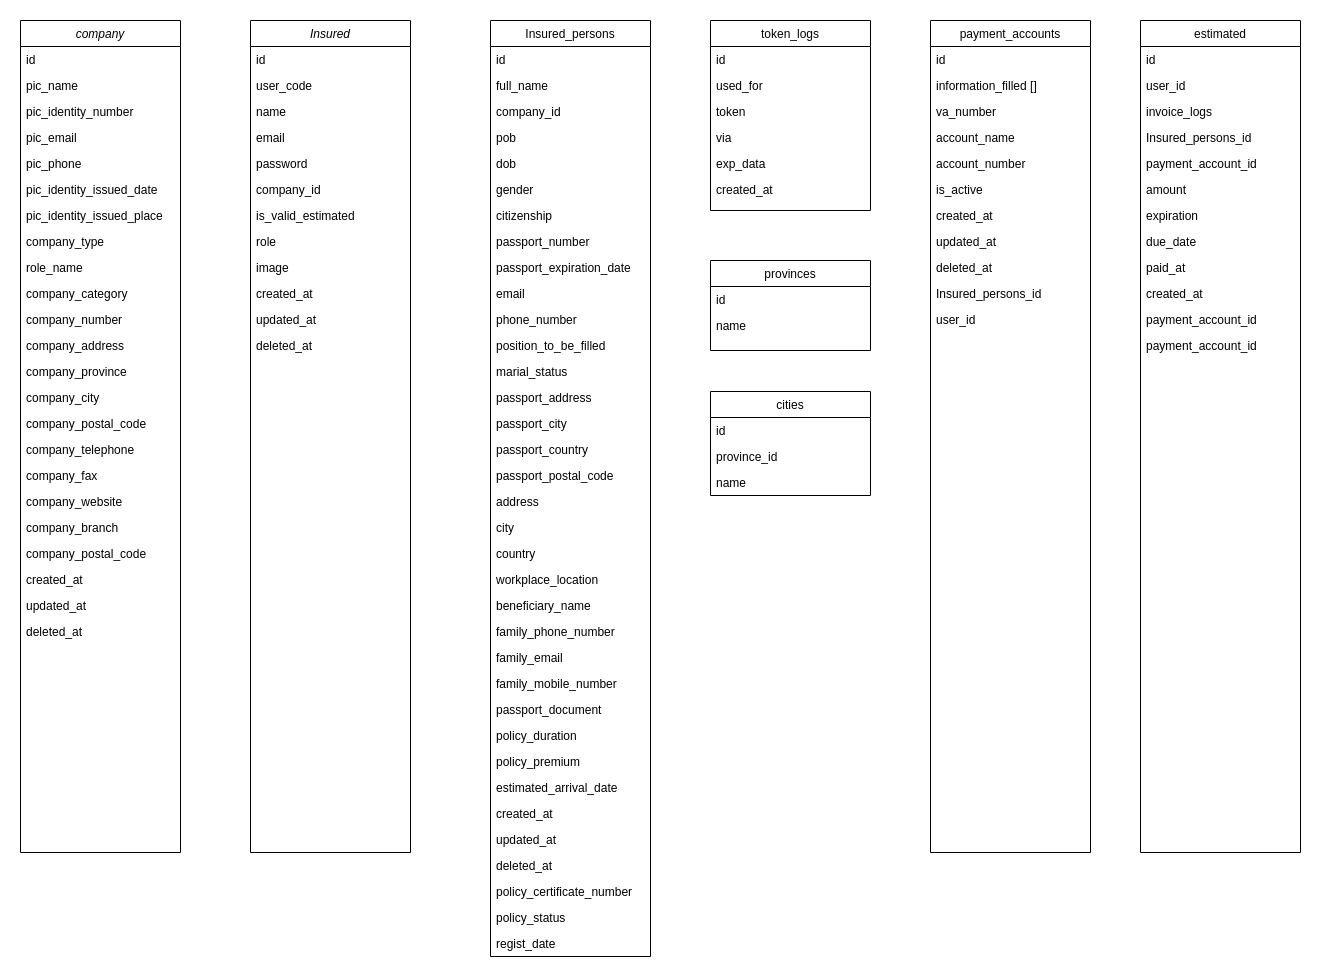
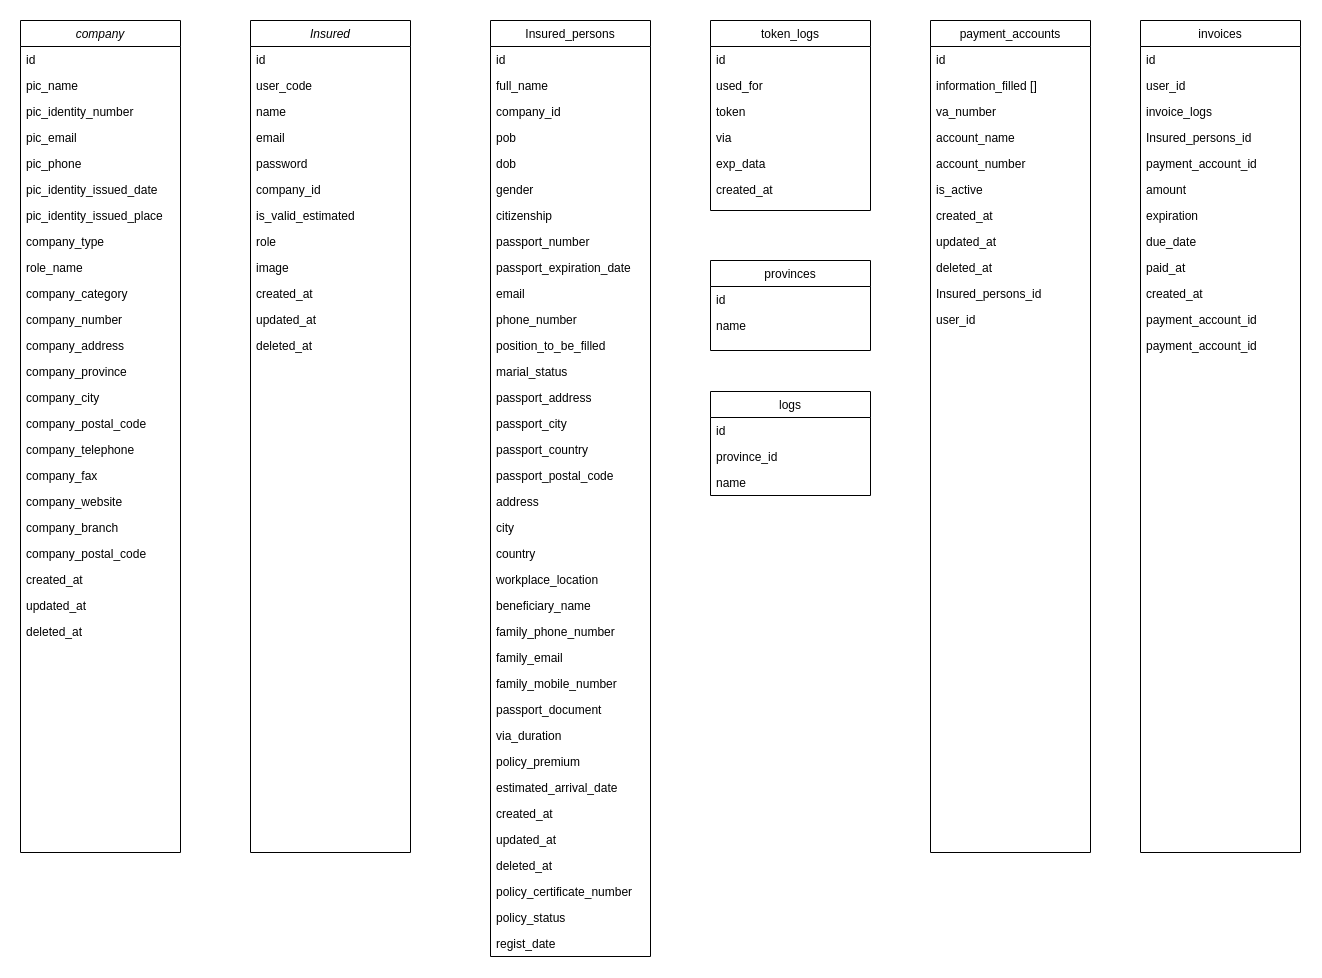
(1220, 34) -> (1220, 34)
(790, 405) -> (790, 405)
(542, 736) -> (533, 736)
